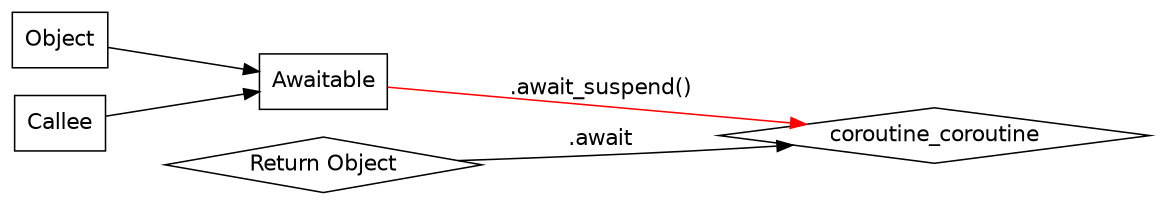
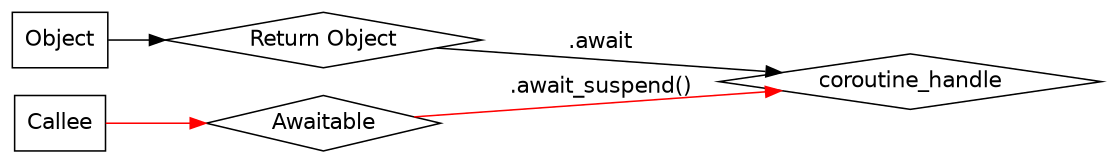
(176, 58) -> (129, 40)
(323, 82) -> (323, 123)
(175, 105) -> (148, 123)
(934, 136) -> (910, 82)
